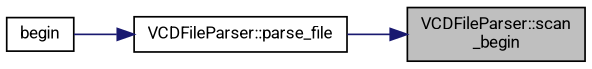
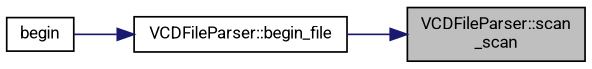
(241, 34) -> (241, 34)
(496, 34) -> (496, 34)
